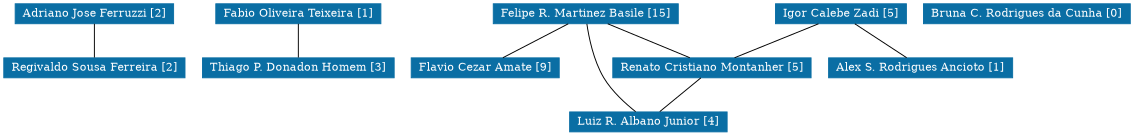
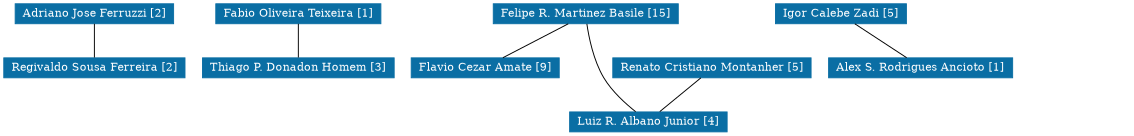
(1027, 14) -> none
(649, 41) -> none
(777, 41) -> none
